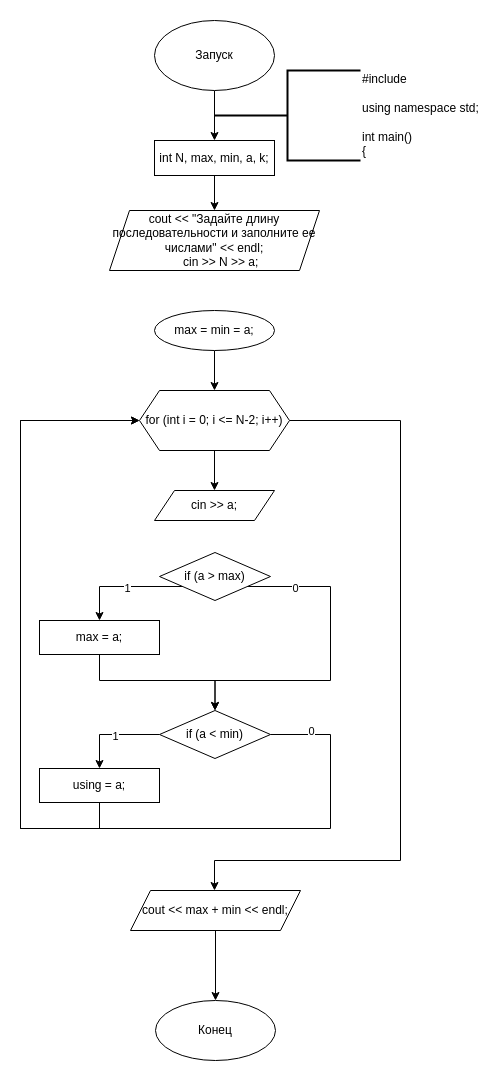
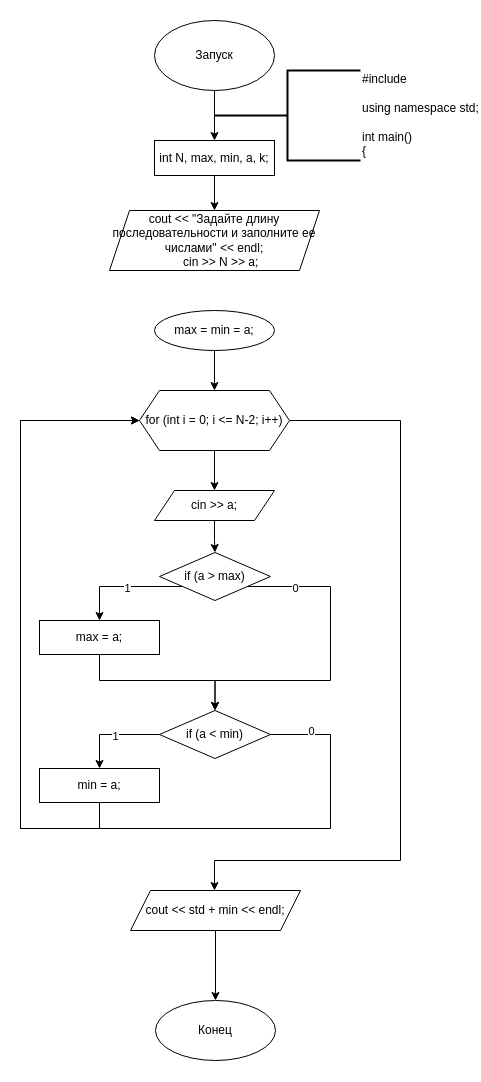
none -> (215, 533)
(100, 786) -> (100, 786)
(216, 911) -> (216, 911)
